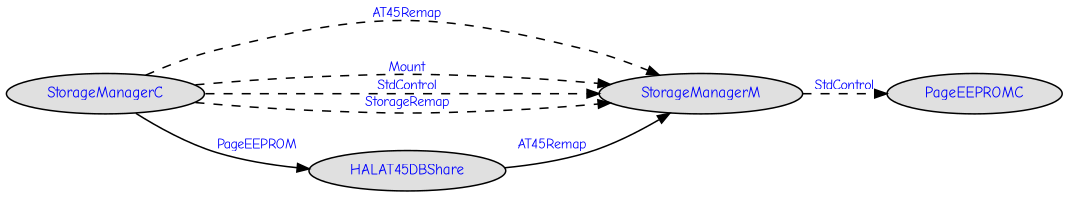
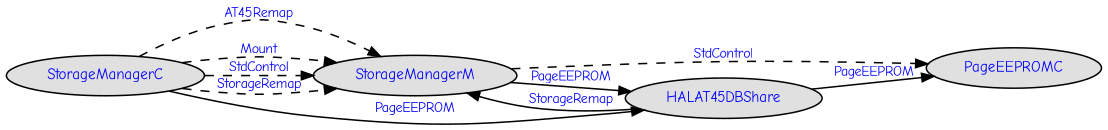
none -> (867, 83)
none -> (565, 87)
(553, 145) -> (571, 100)
